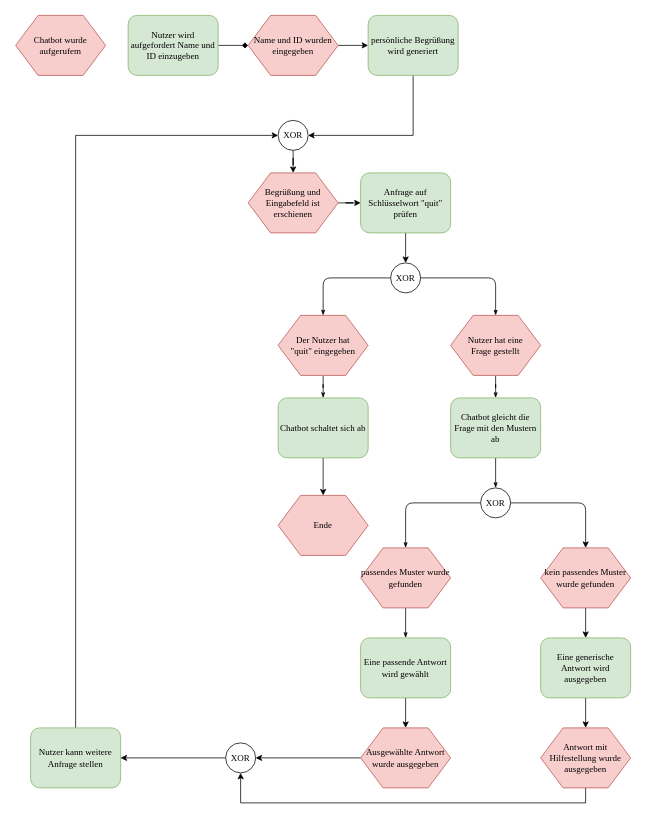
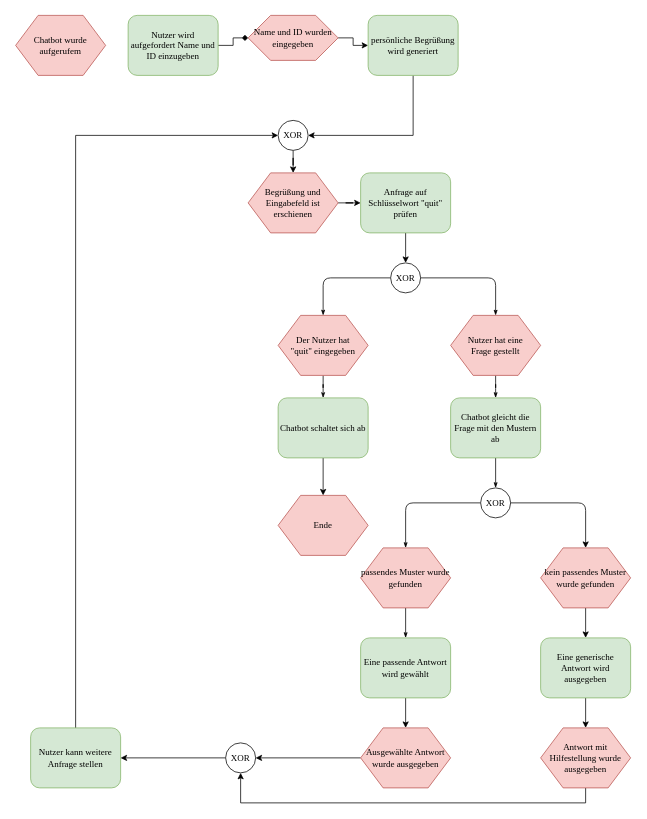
(293, 45) -> (293, 38)
